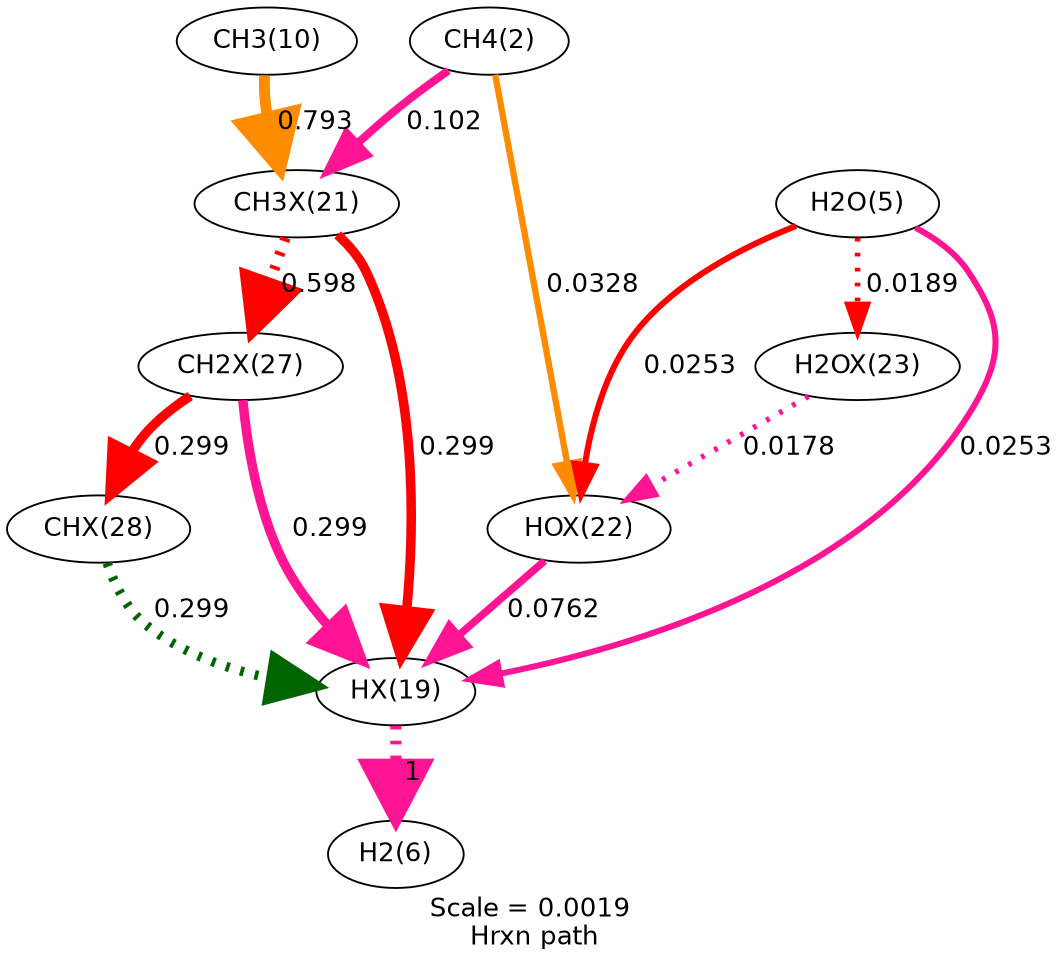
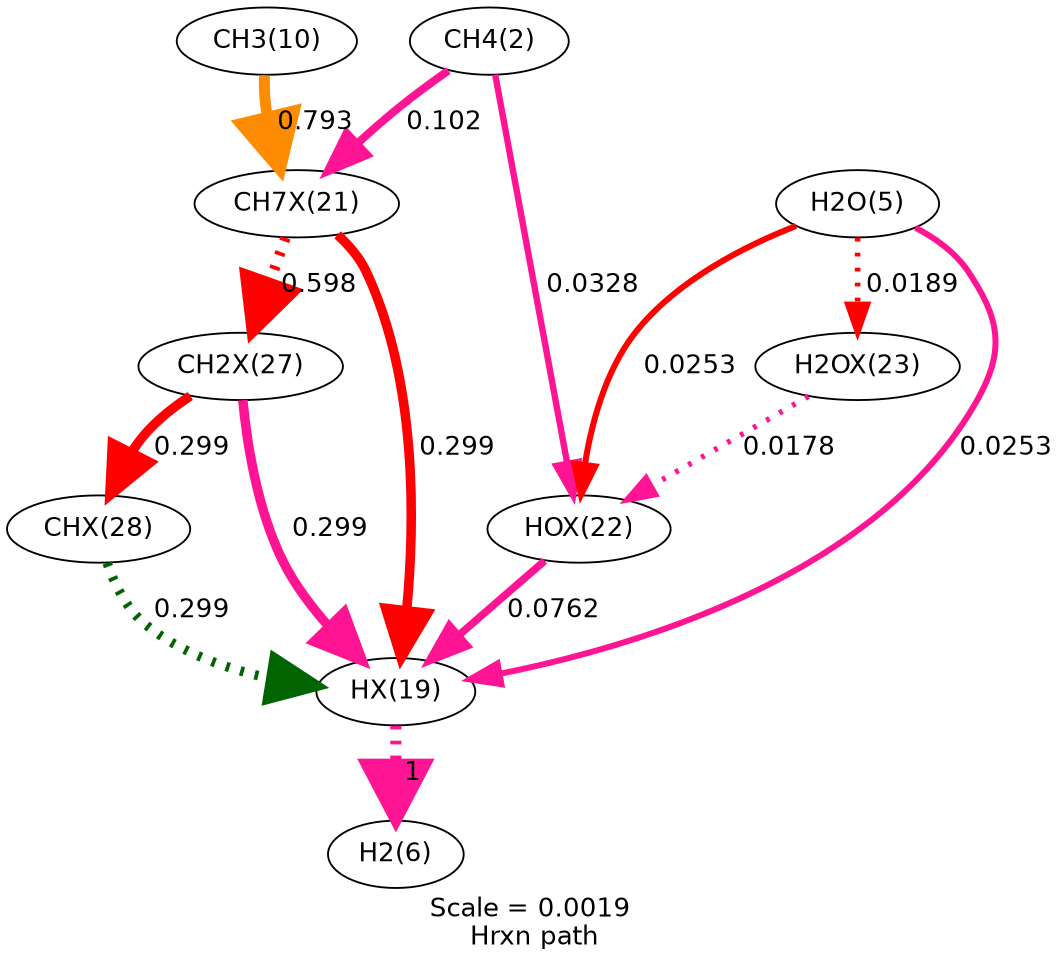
(297, 204) -> (297, 204)
(531, 269) -> (531, 269)
